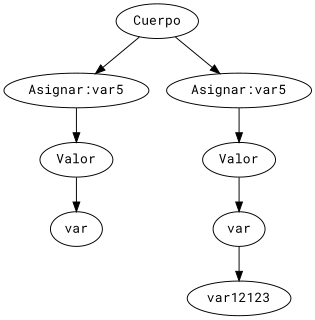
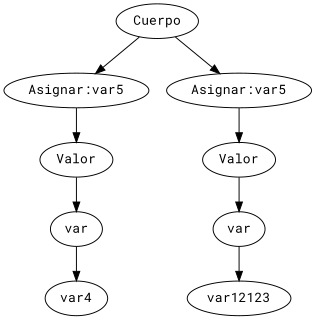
none -> (76, 298)
